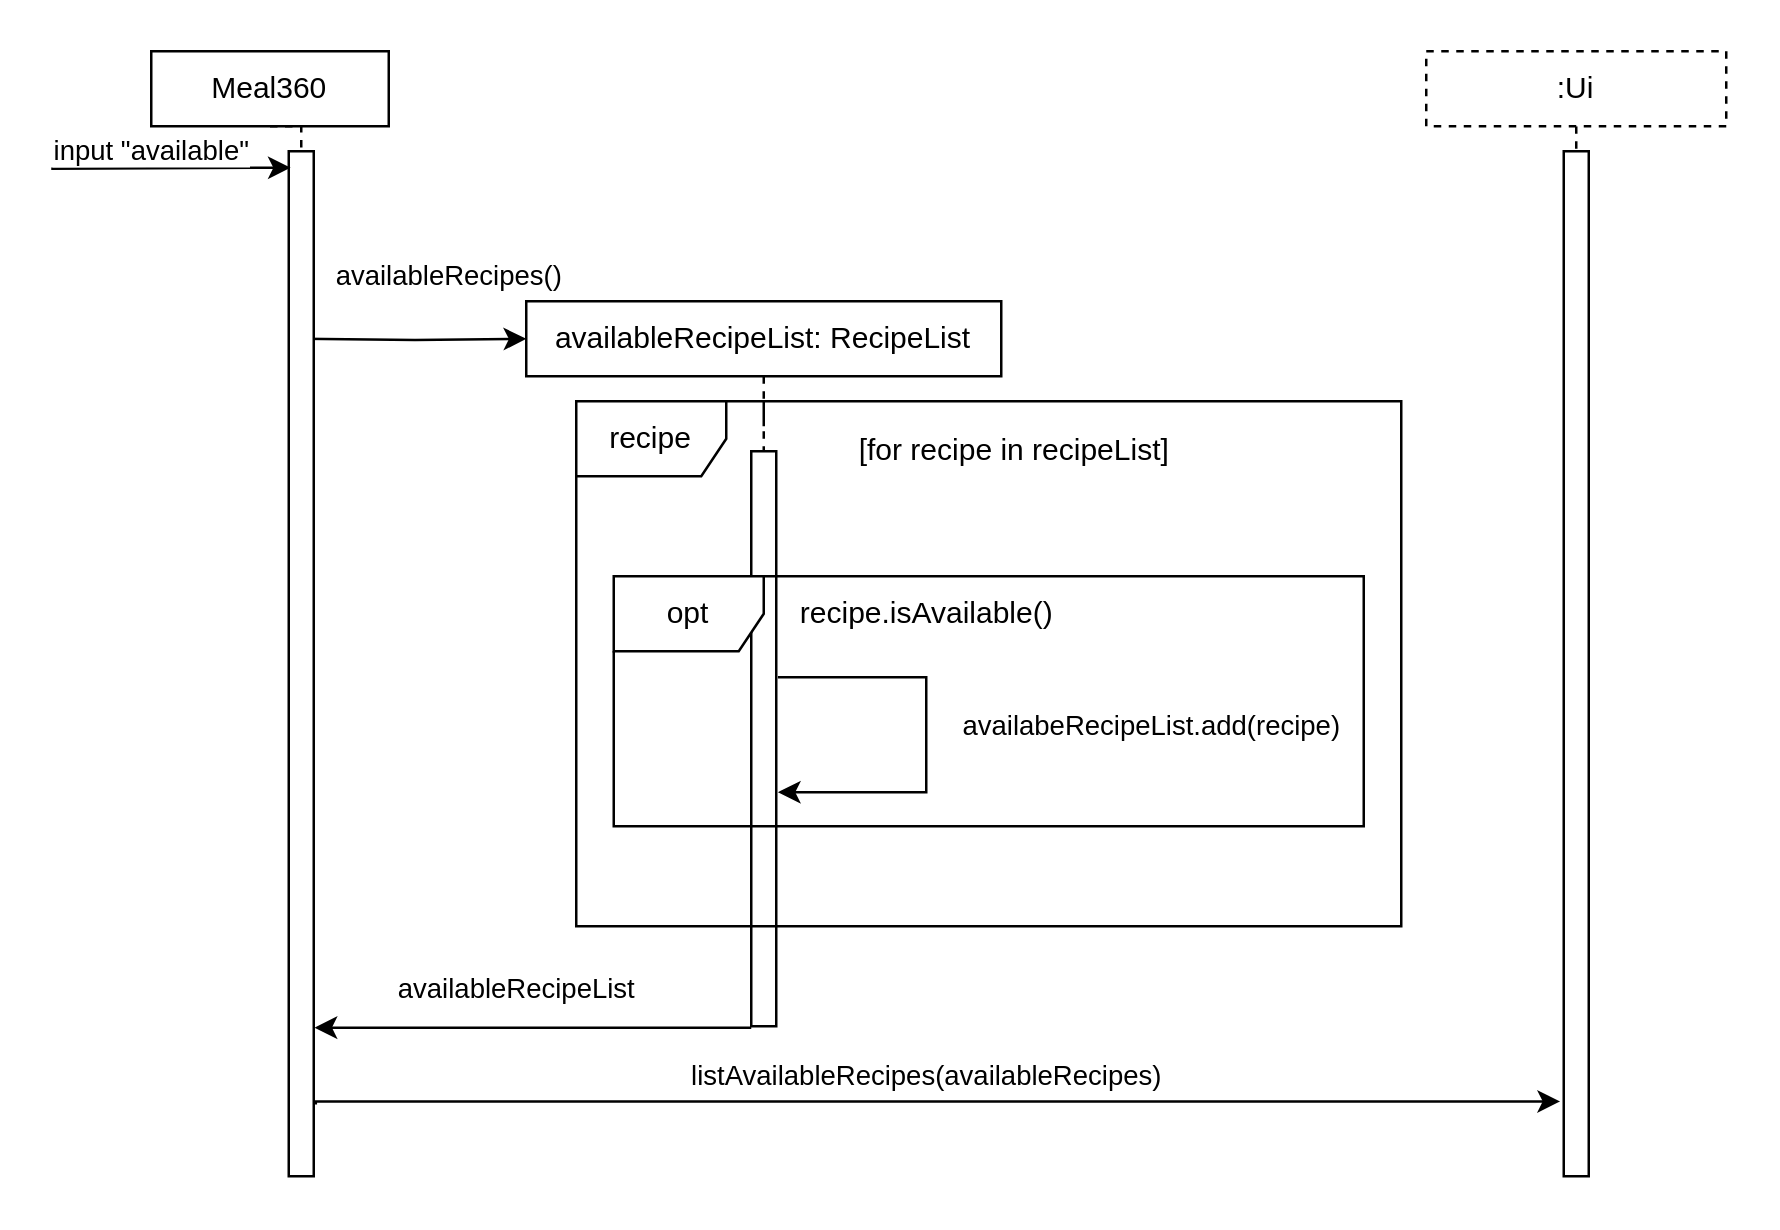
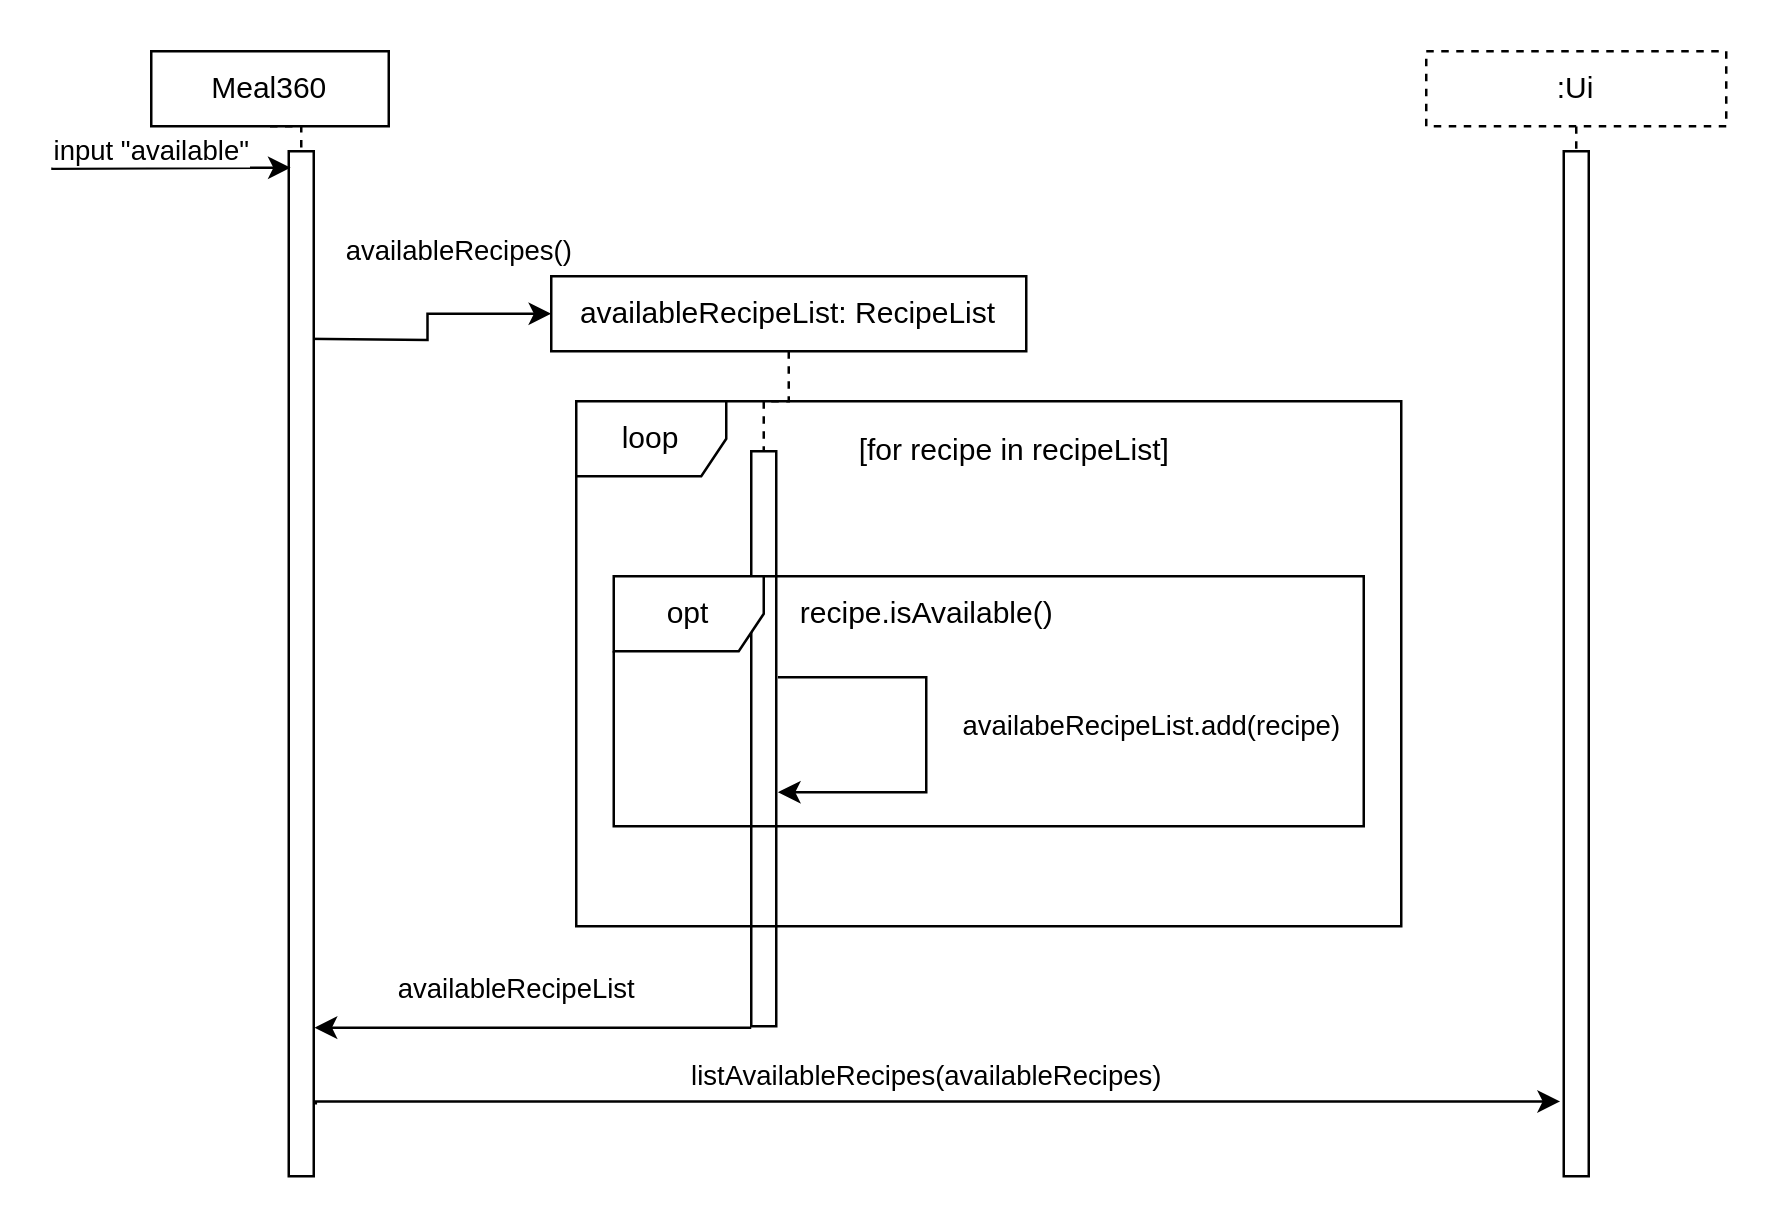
(764, 339) -> (789, 314)
(651, 439) -> (651, 439)
